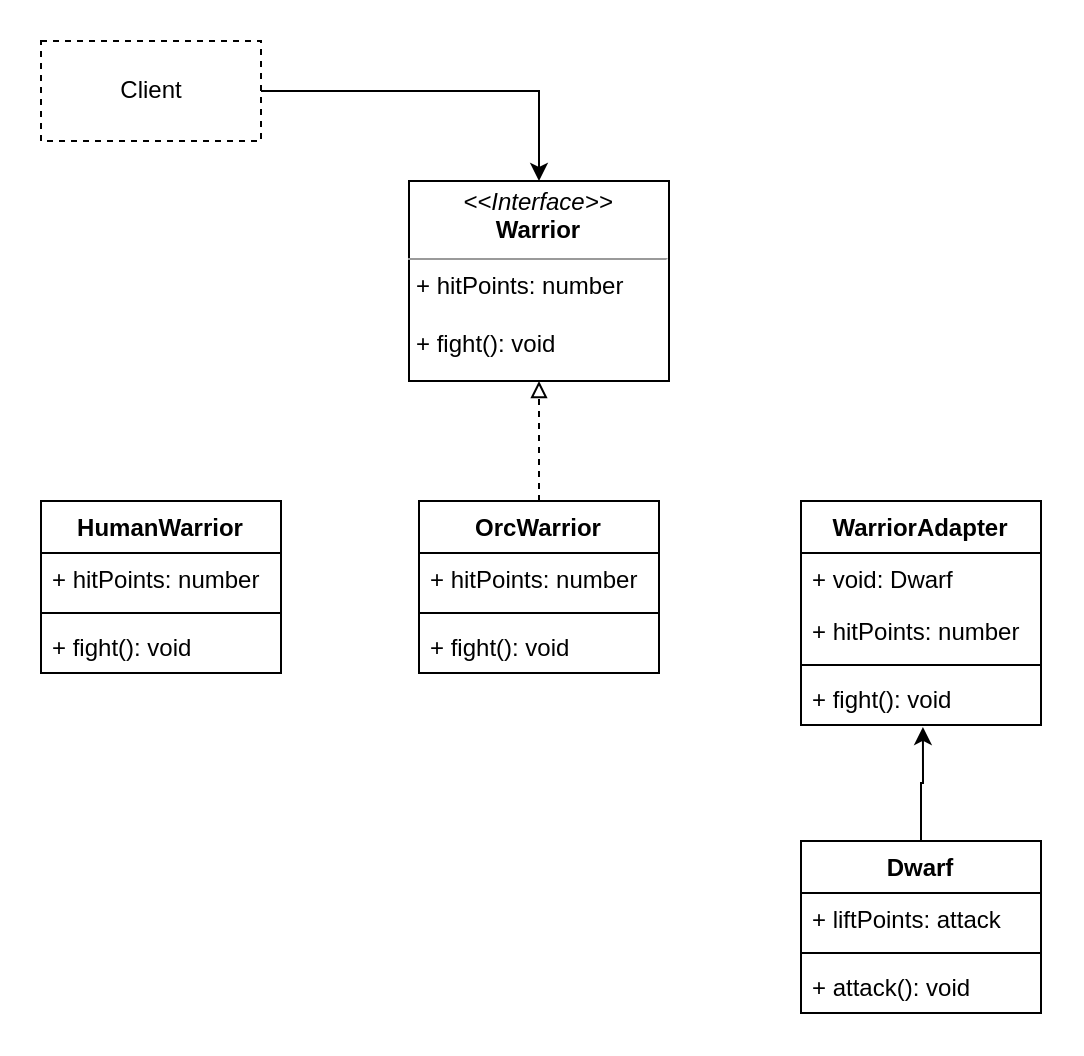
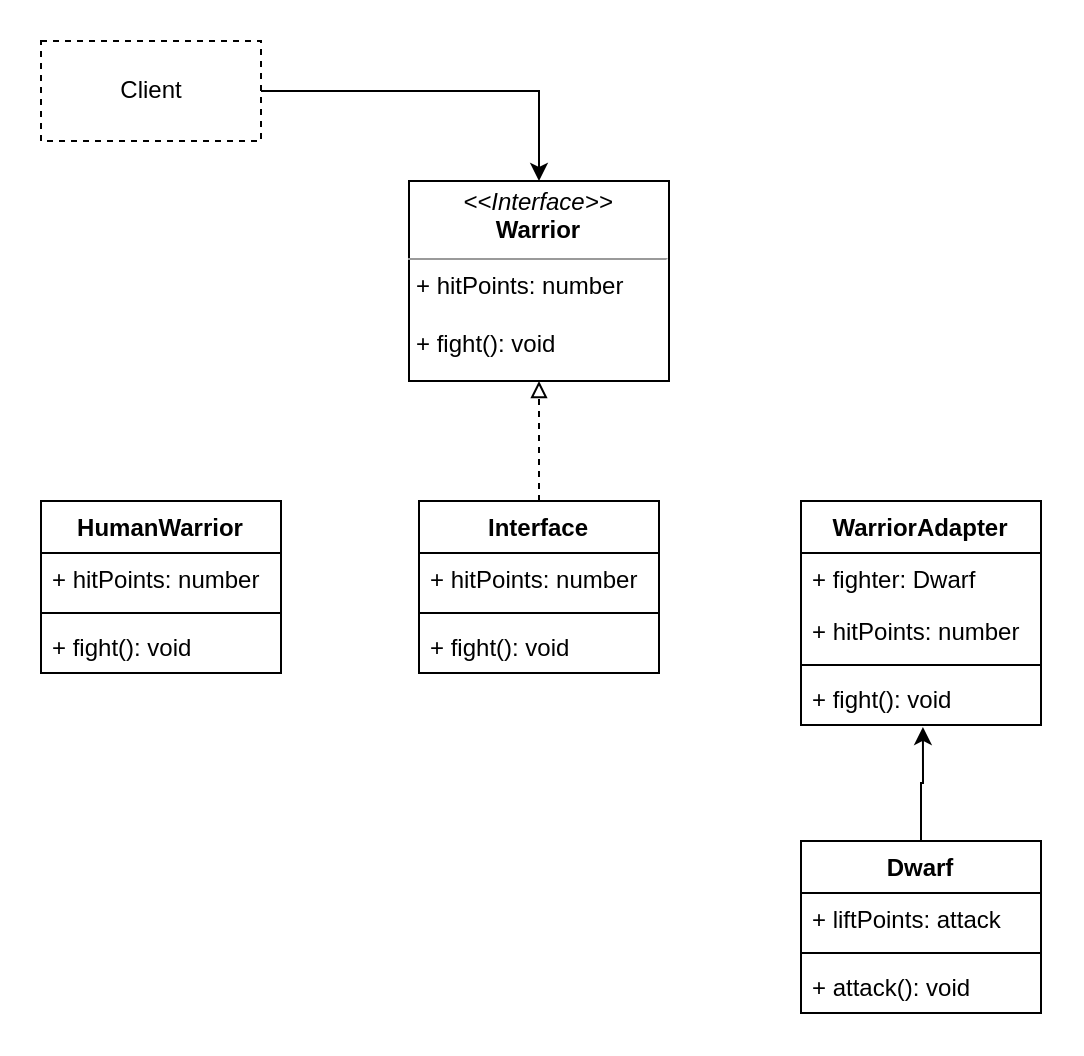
(538, 528) -> (538, 528)
(887, 580) -> (907, 580)
